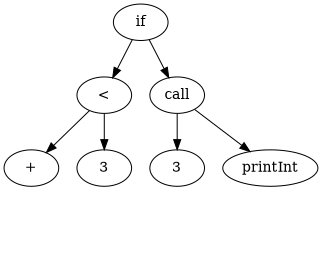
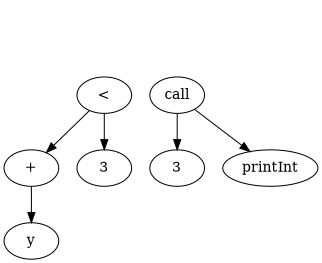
(141, 22) -> none
none -> (31, 241)
